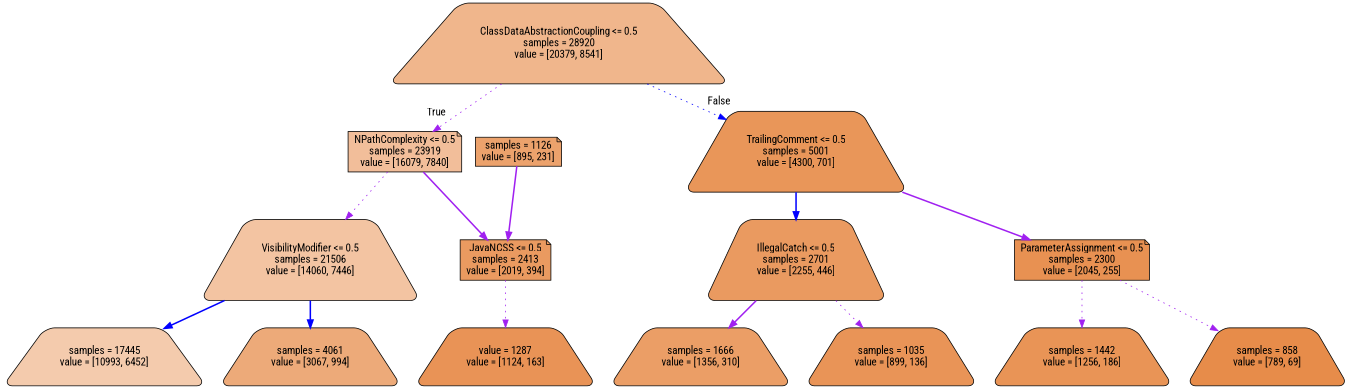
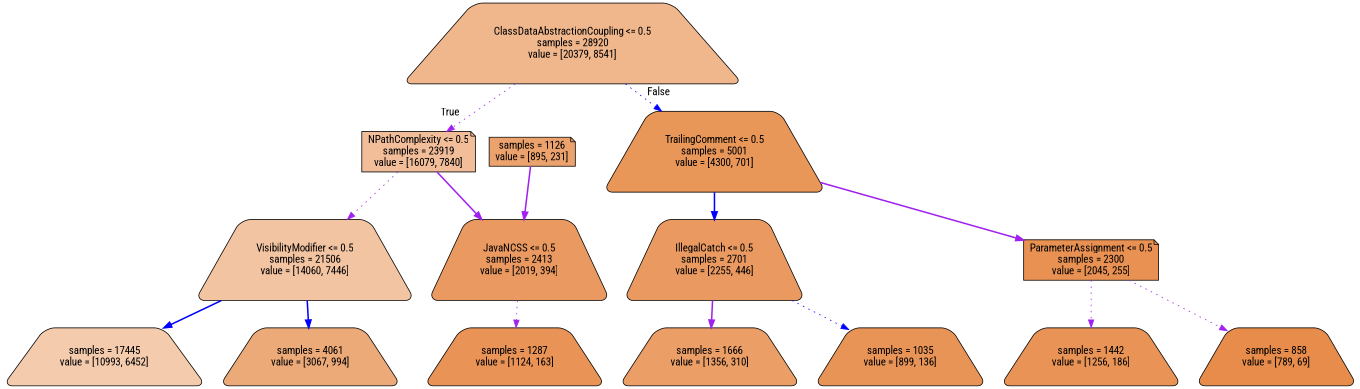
(506, 260) -> (519, 260)
(847, 311) -> (817, 313)
(506, 357) -> (515, 357)
